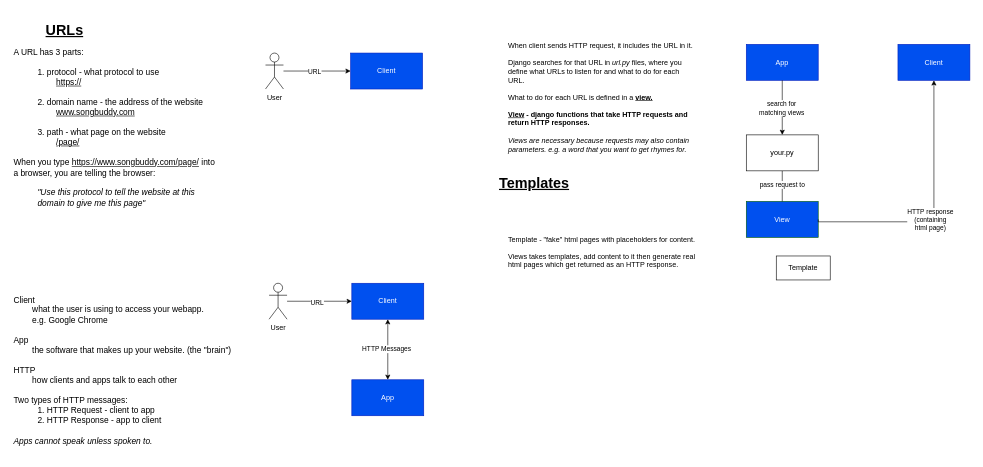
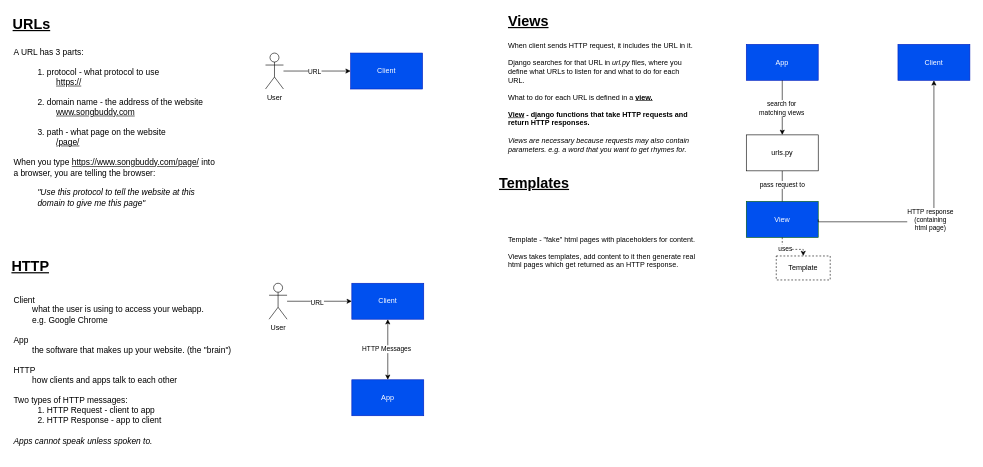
none -> (578, 21)
(65, 30) -> (32, 24)
(783, 153) -> (783, 153)
none -> (792, 250)
none -> (30, 267)
(804, 268) -> (804, 268)
